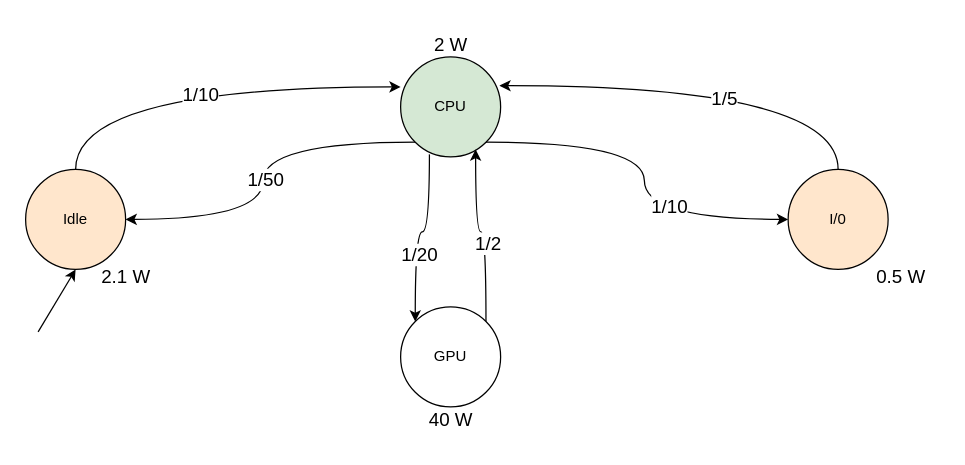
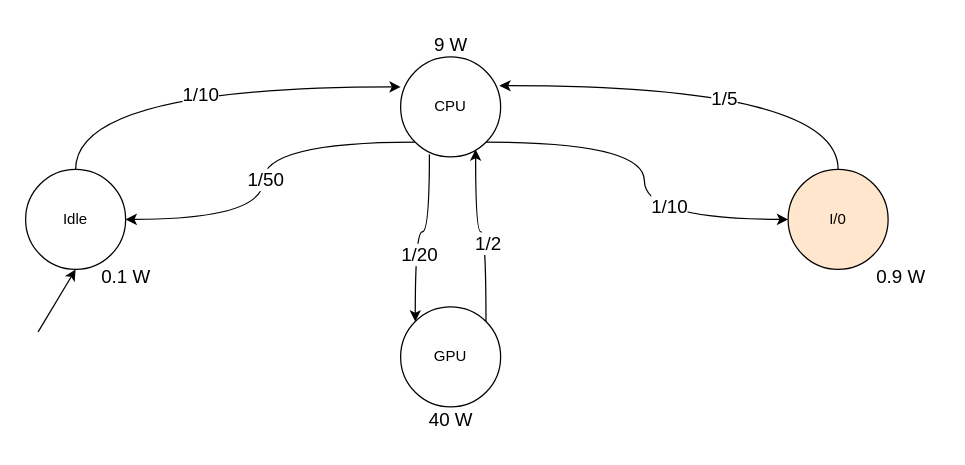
(451, 44) -> (451, 44)
(451, 107) -> (451, 107)
(76, 219) -> (76, 219)
(126, 276) -> (126, 276)
(901, 276) -> (901, 276)
